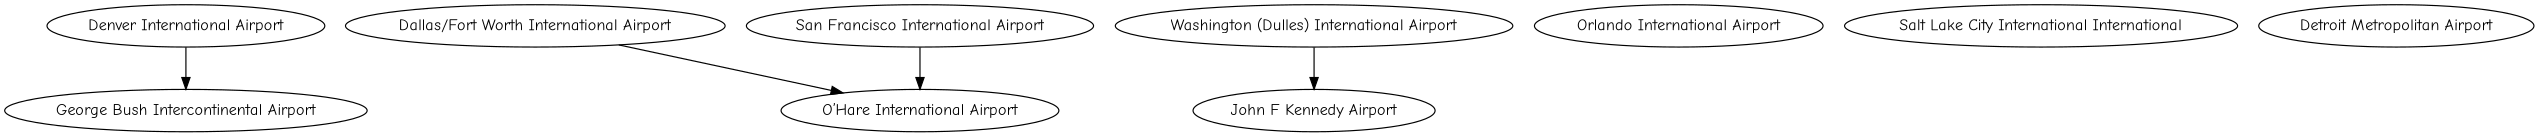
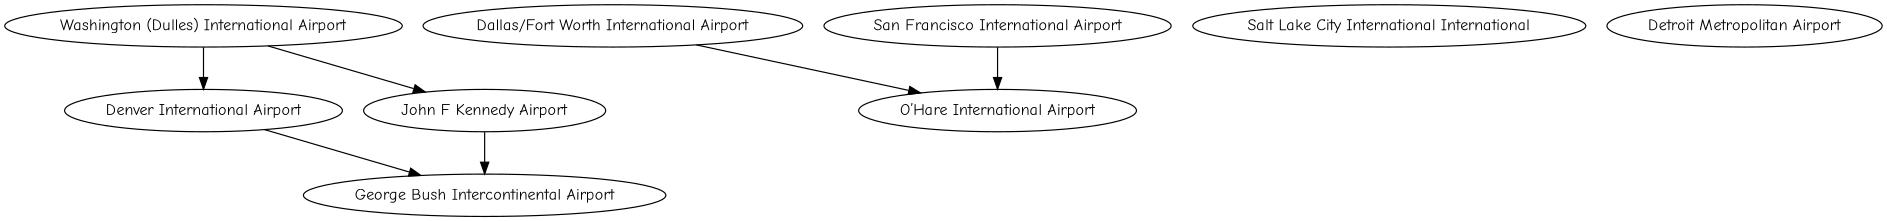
(1679, 26) -> none
none -> (204, 62)
none -> (485, 147)
